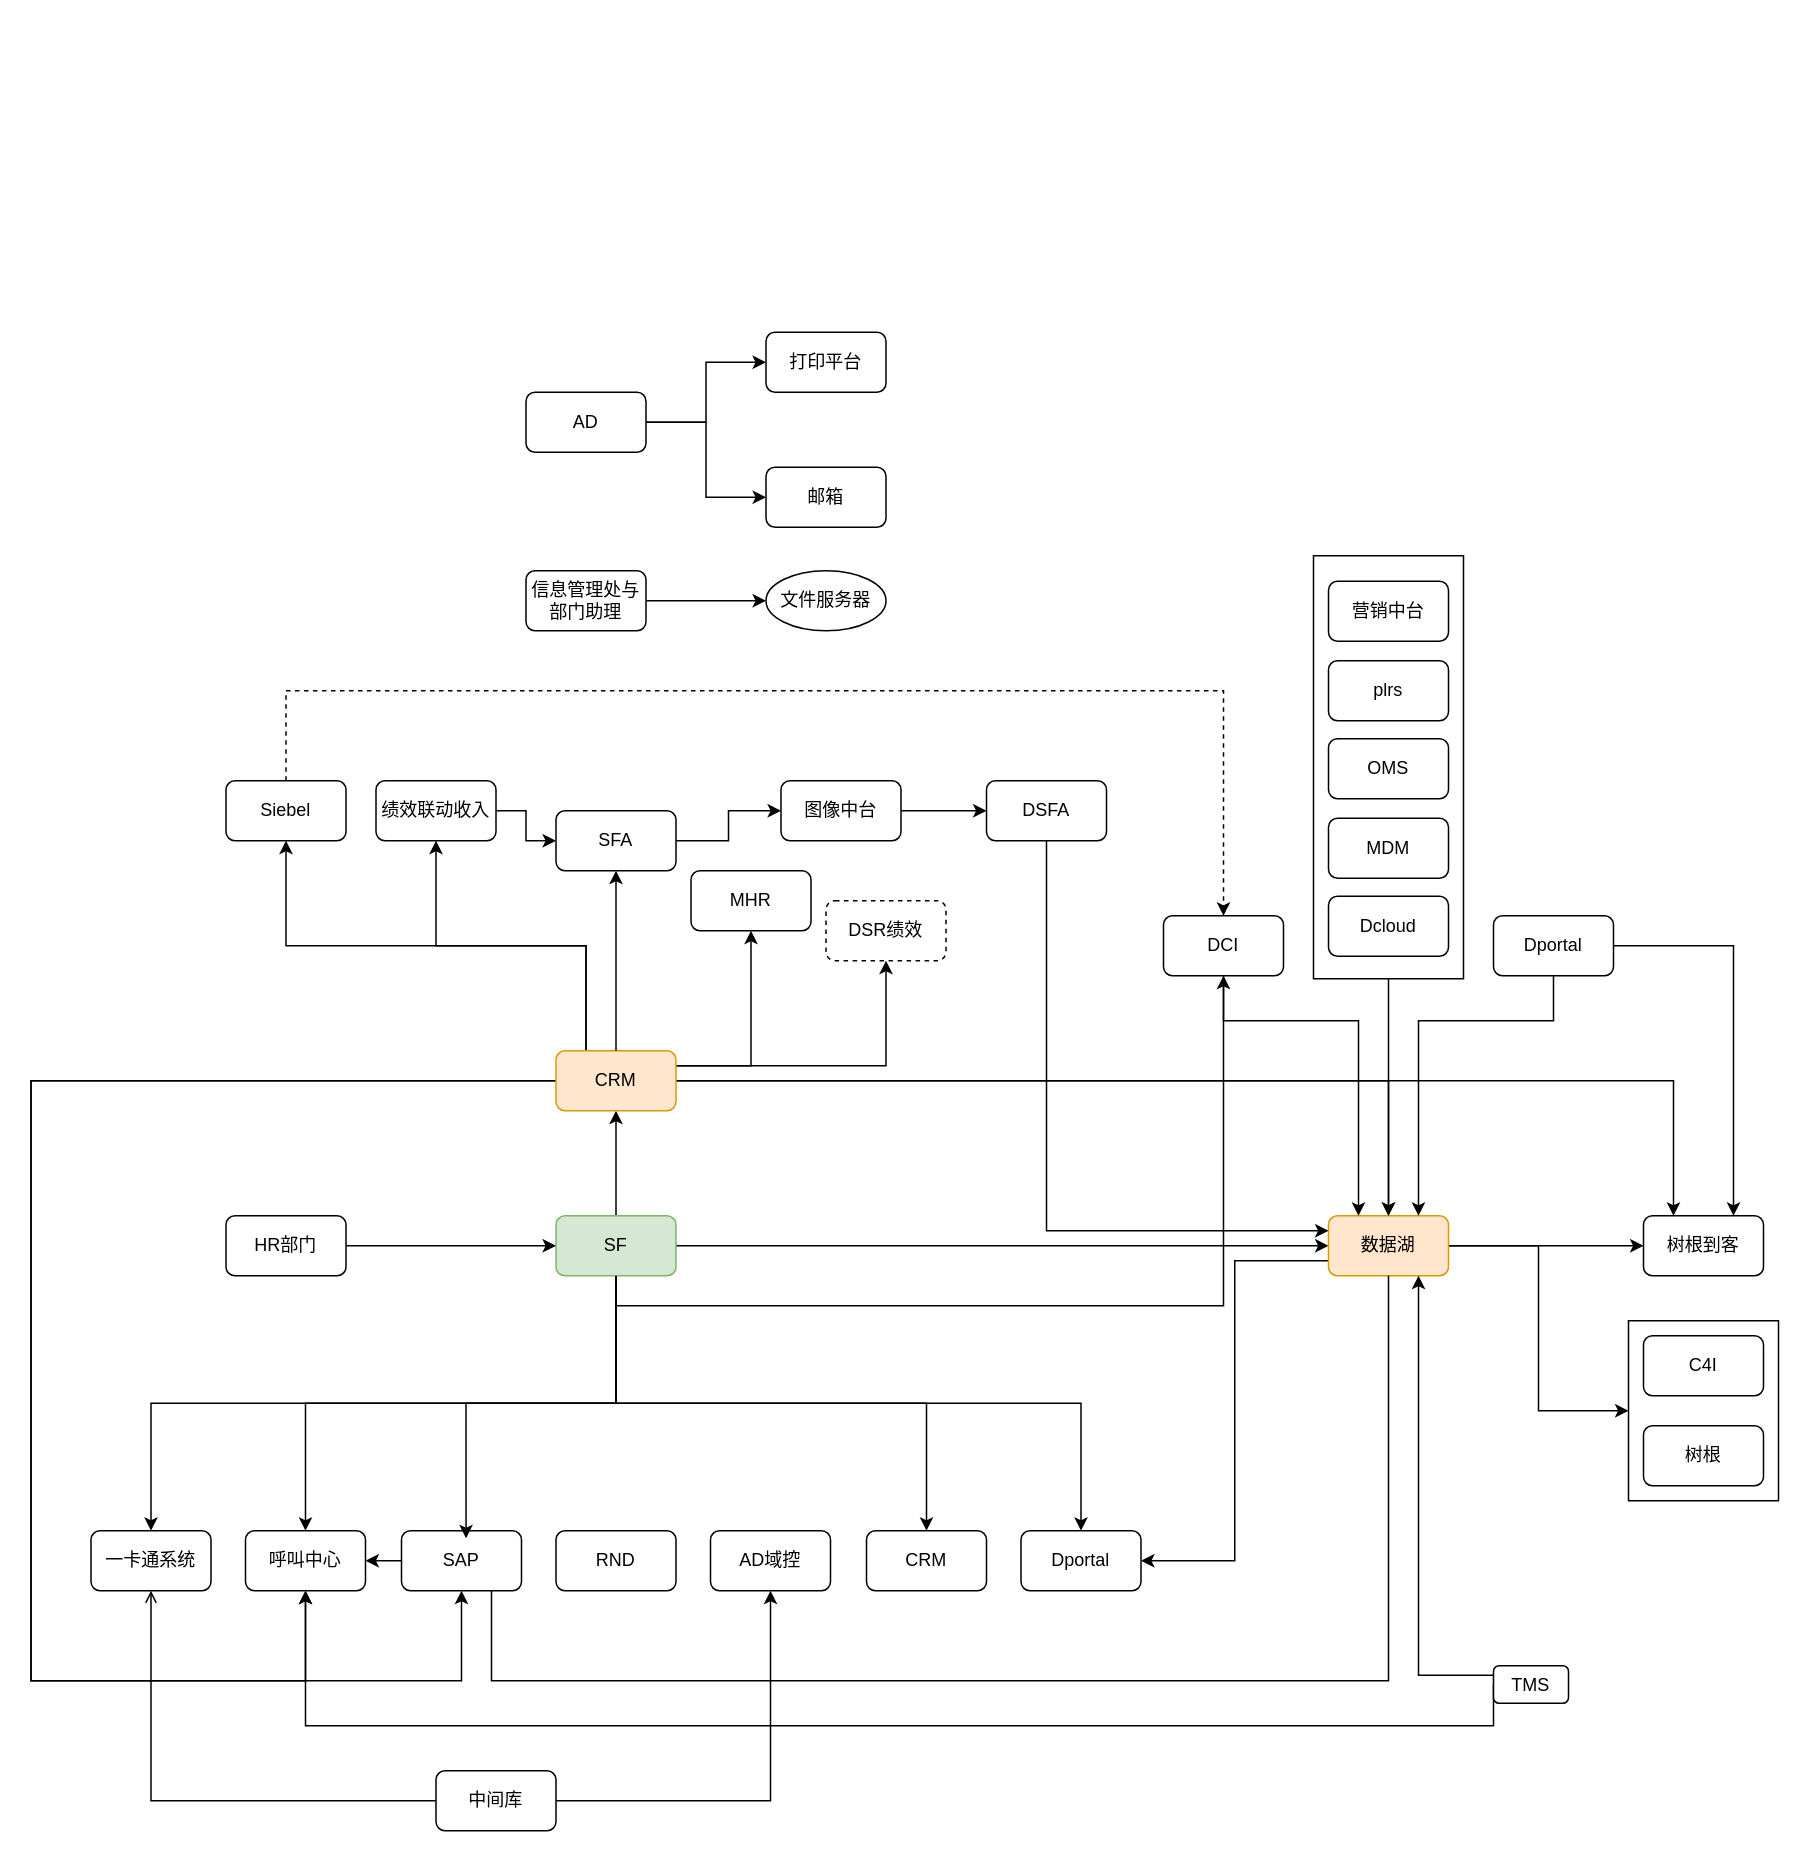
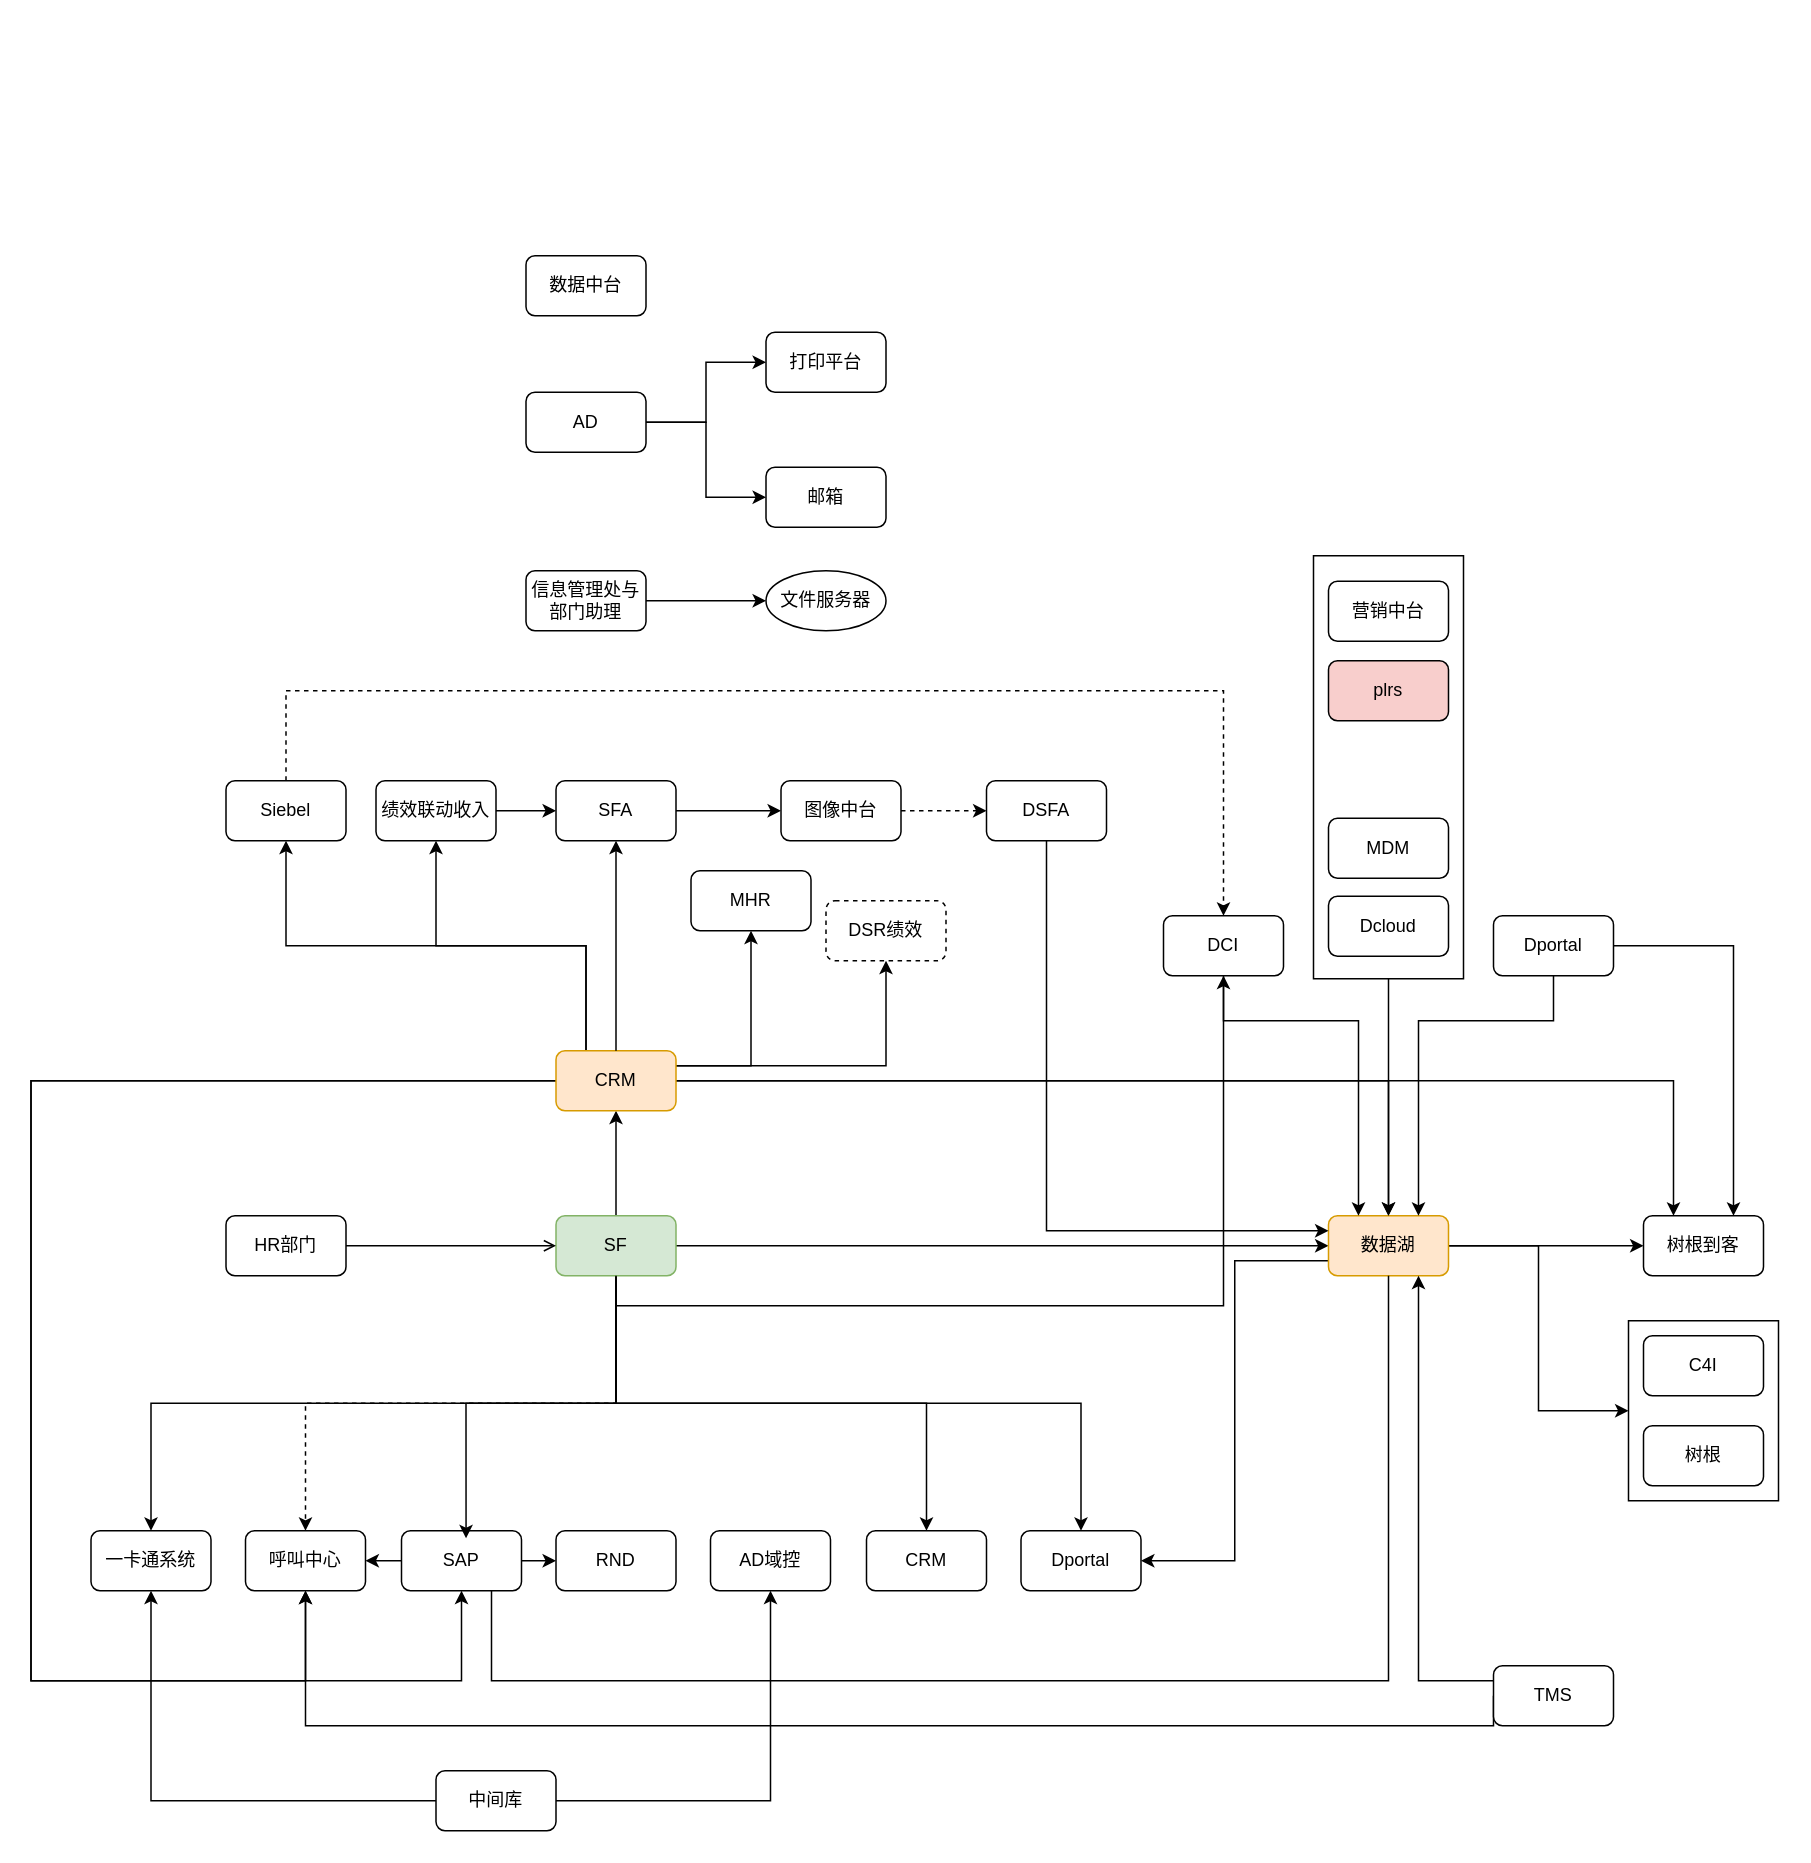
none -> (586, 286)
(1388, 691) -> (1388, 691)
(1388, 769) -> none
(938, 811) -> (938, 811)
(616, 841) -> (616, 811)
(544, 1246) -> (546, 1246)
(305, 1463) -> (305, 1463)
none -> (533, 1561)
(151, 1599) -> (151, 1602)
(1531, 1685) -> (1553, 1696)
